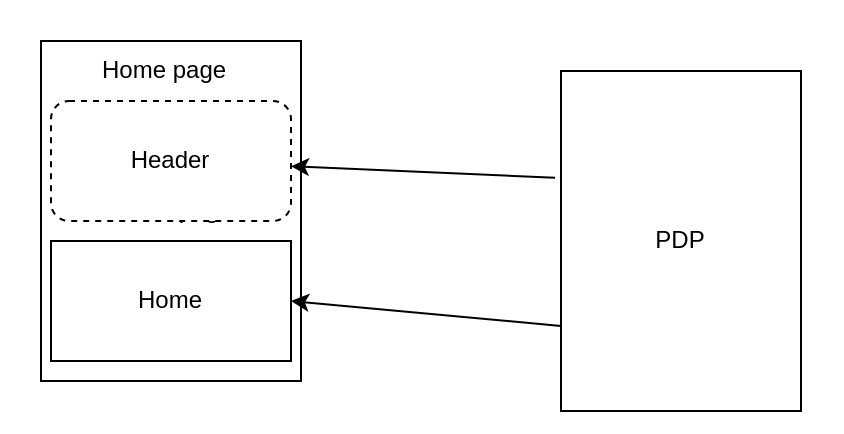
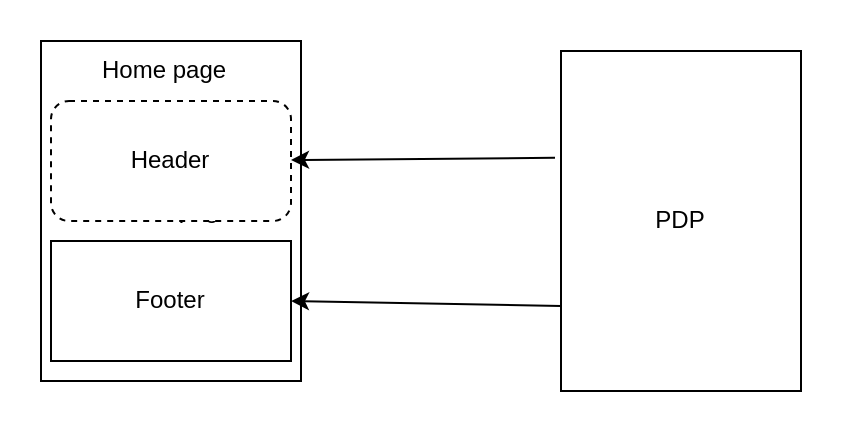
(681, 241) -> (681, 221)
(171, 301) -> (171, 301)
